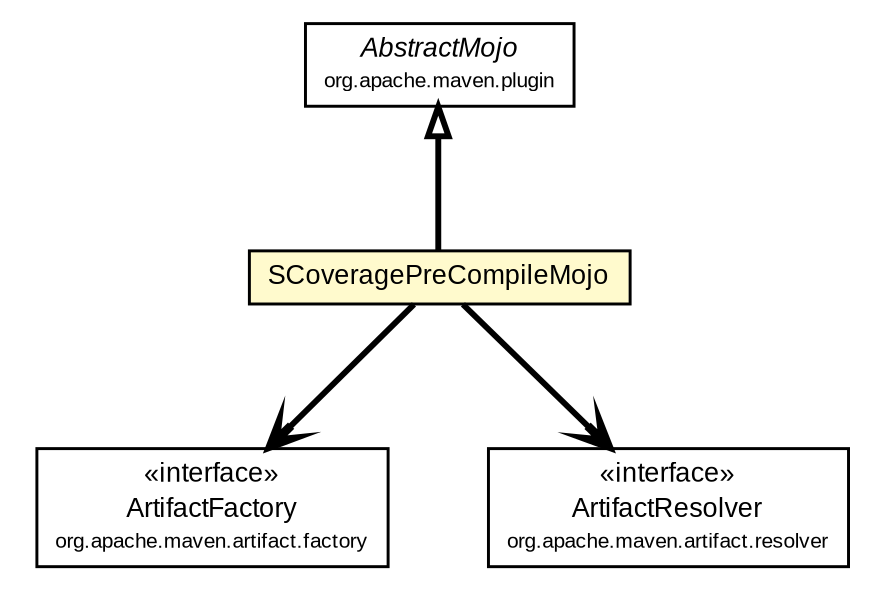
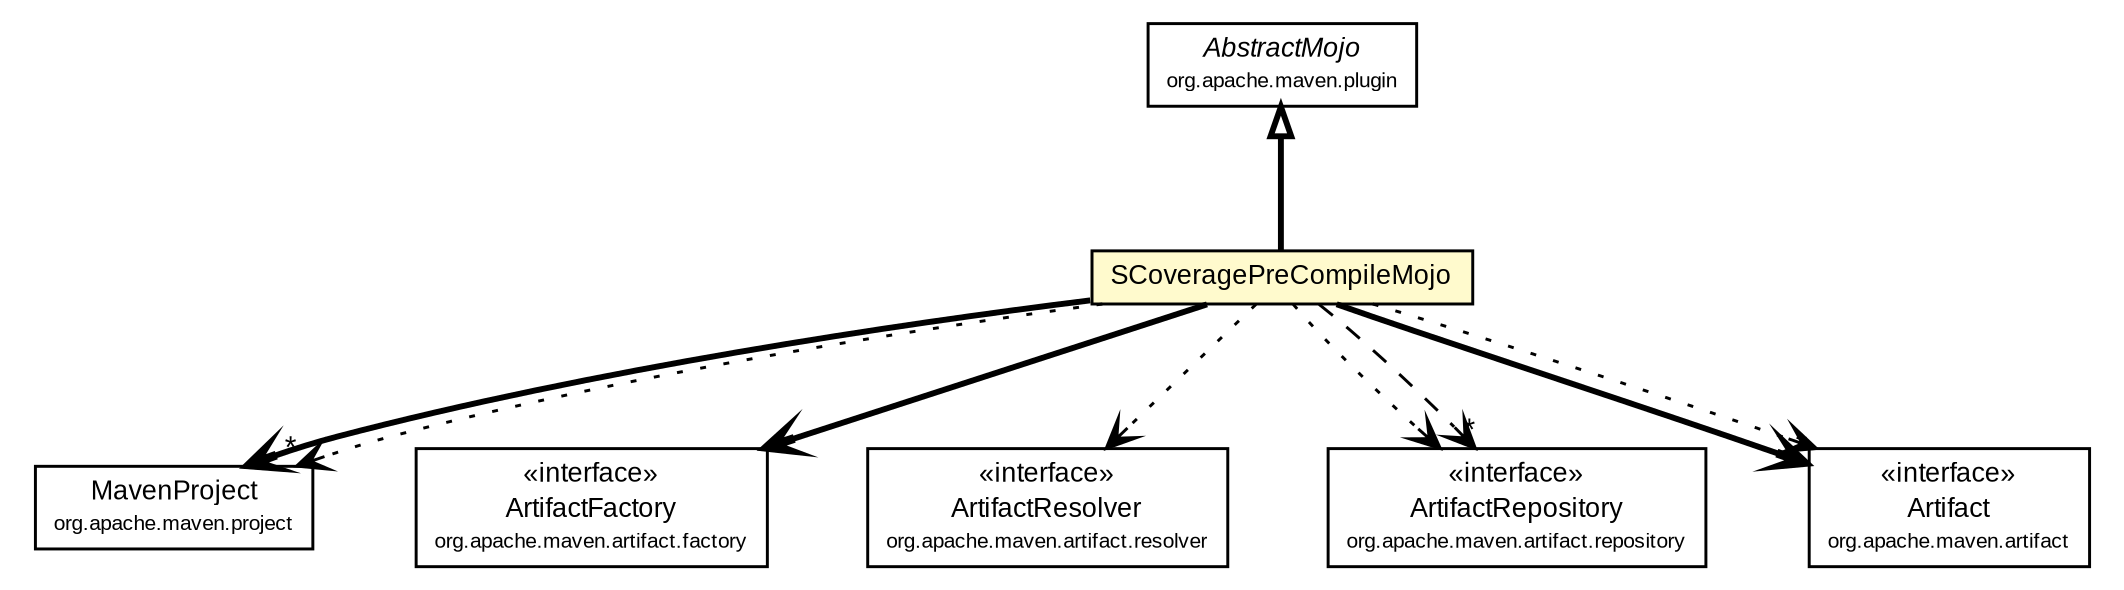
(526, 366) -> (1192, 366)
none -> (174, 508)
none -> (1517, 508)
none -> (1948, 508)
